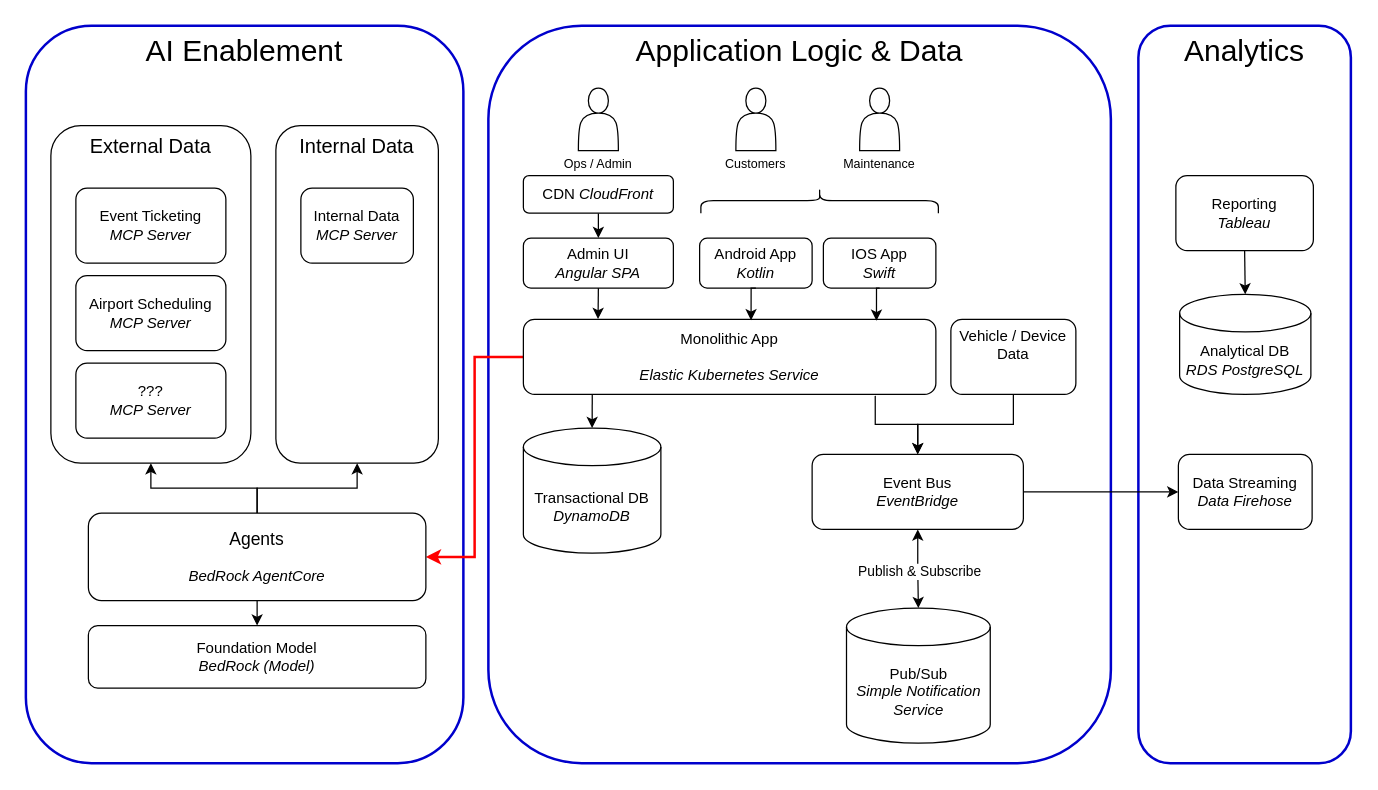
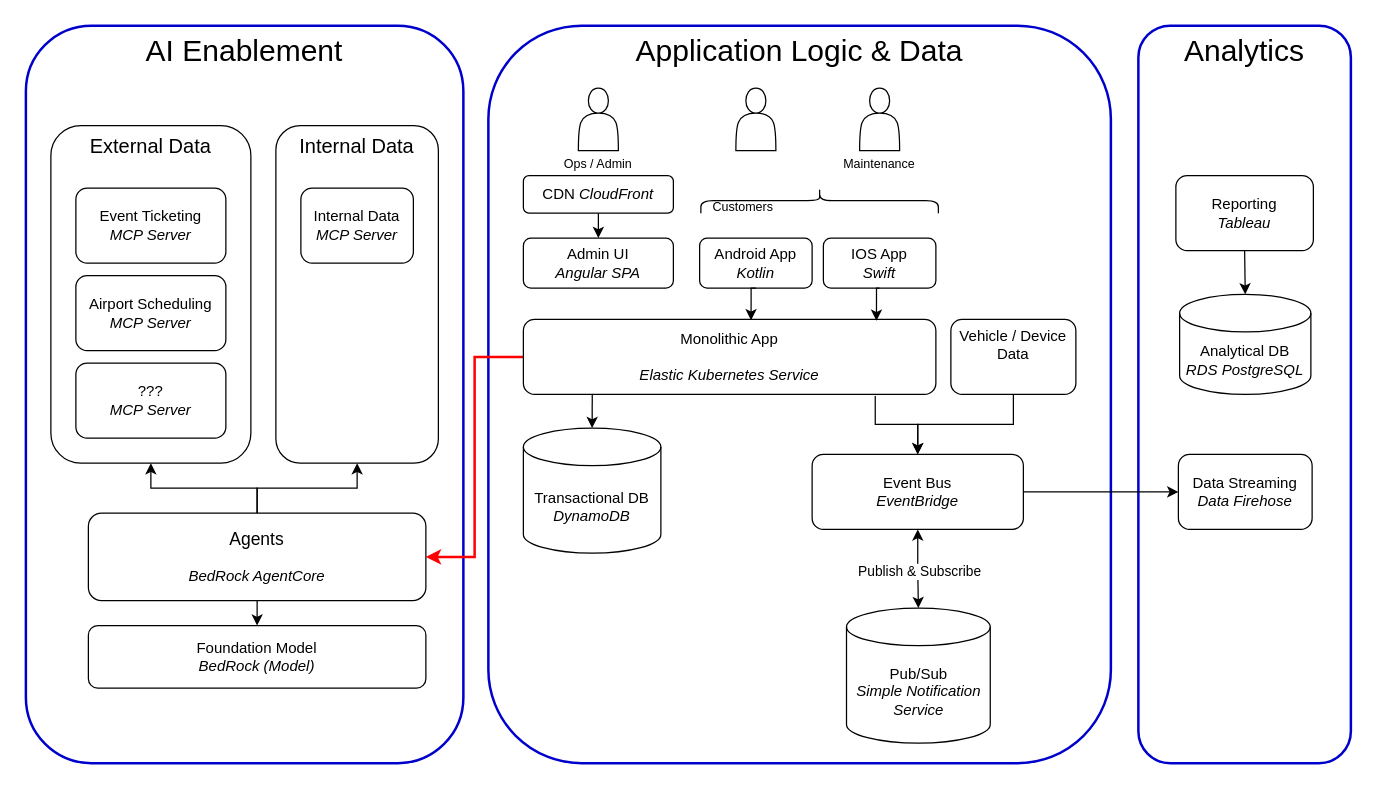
(756, 163) -> (743, 207)
(598, 300) -> none
